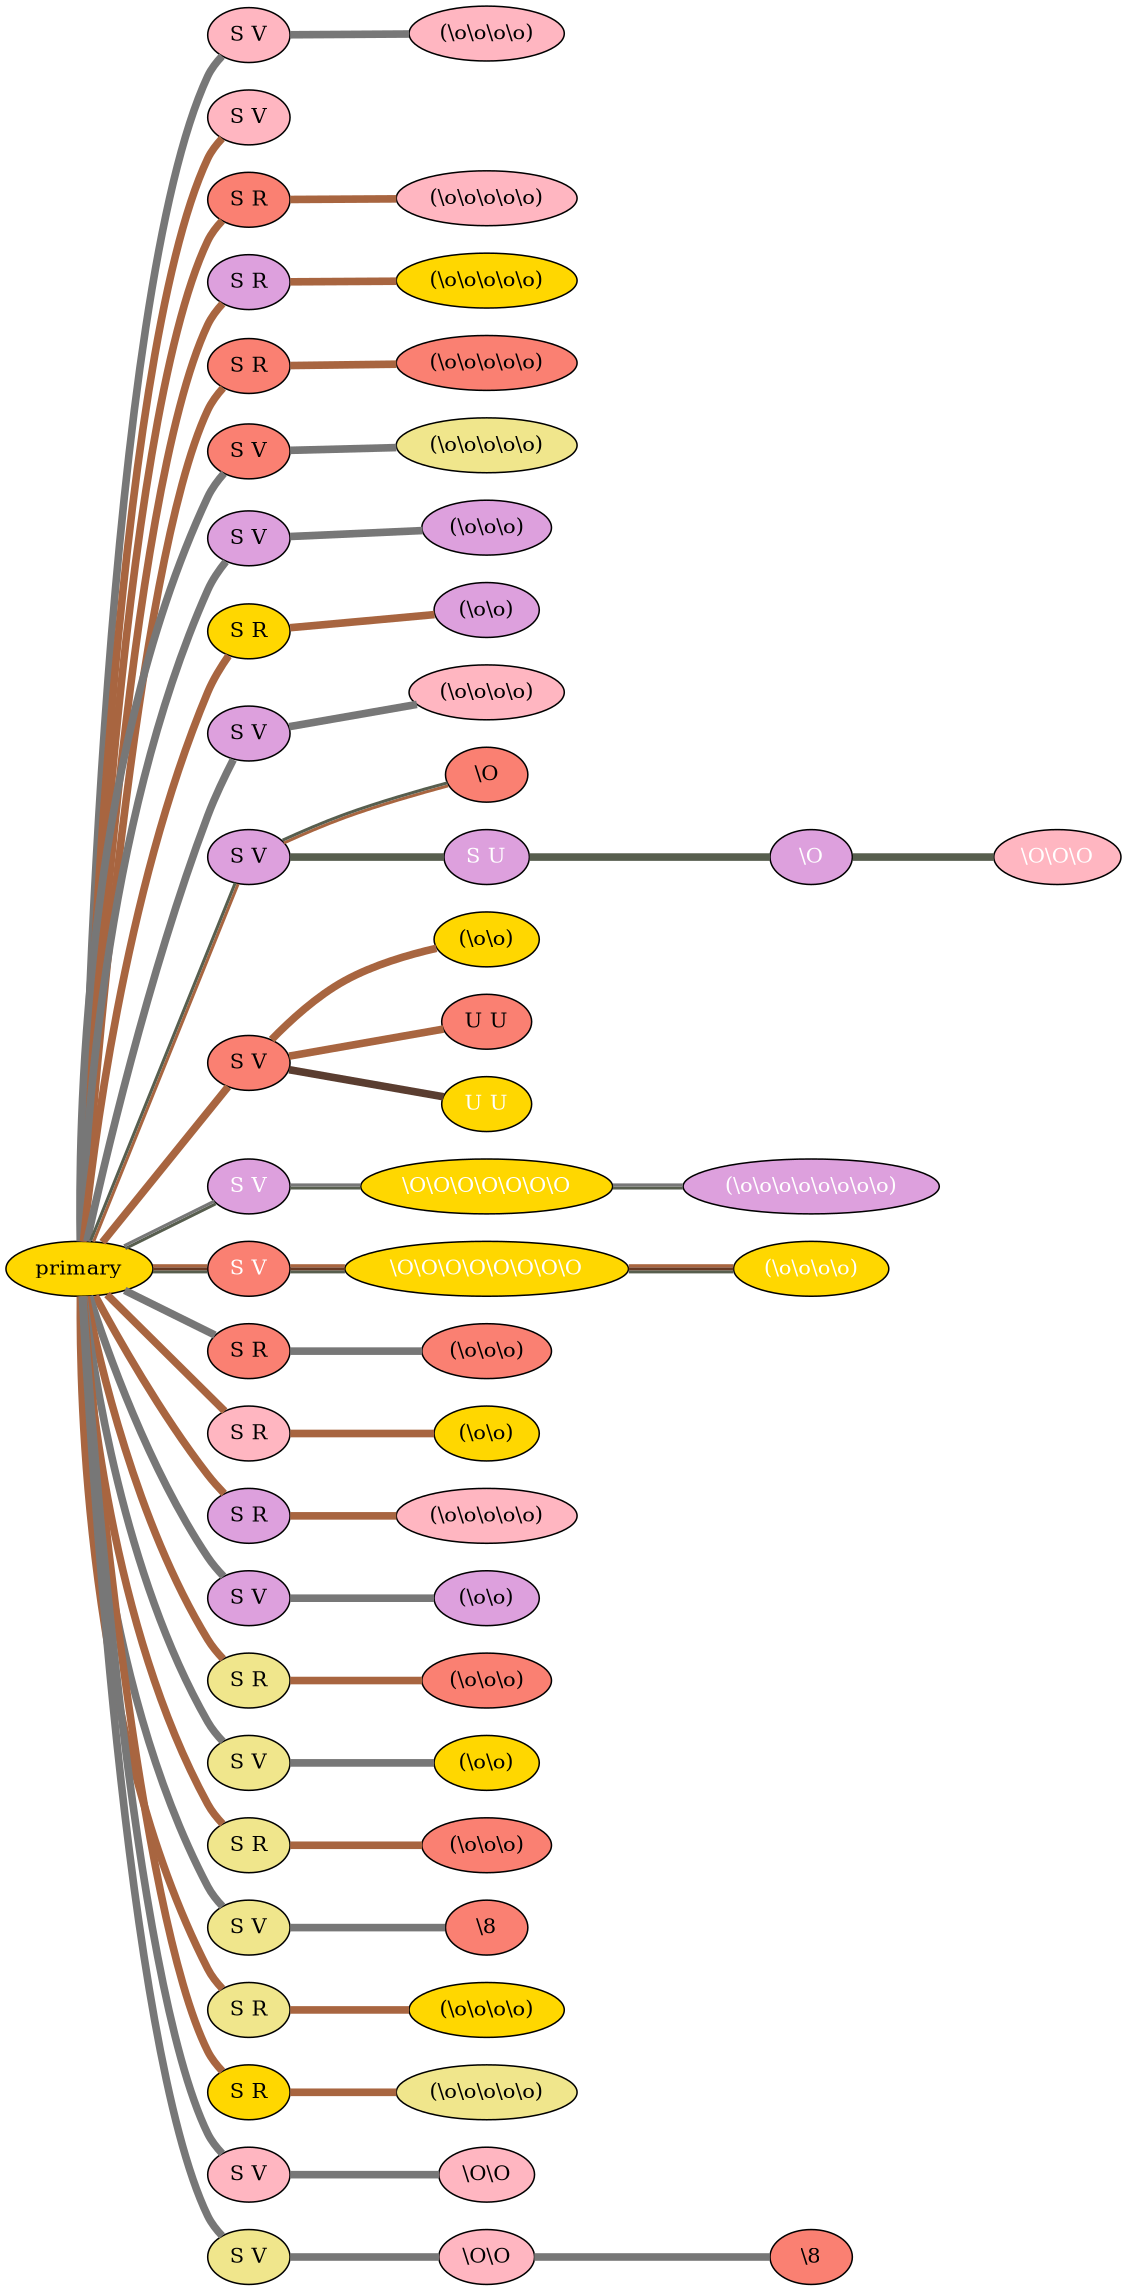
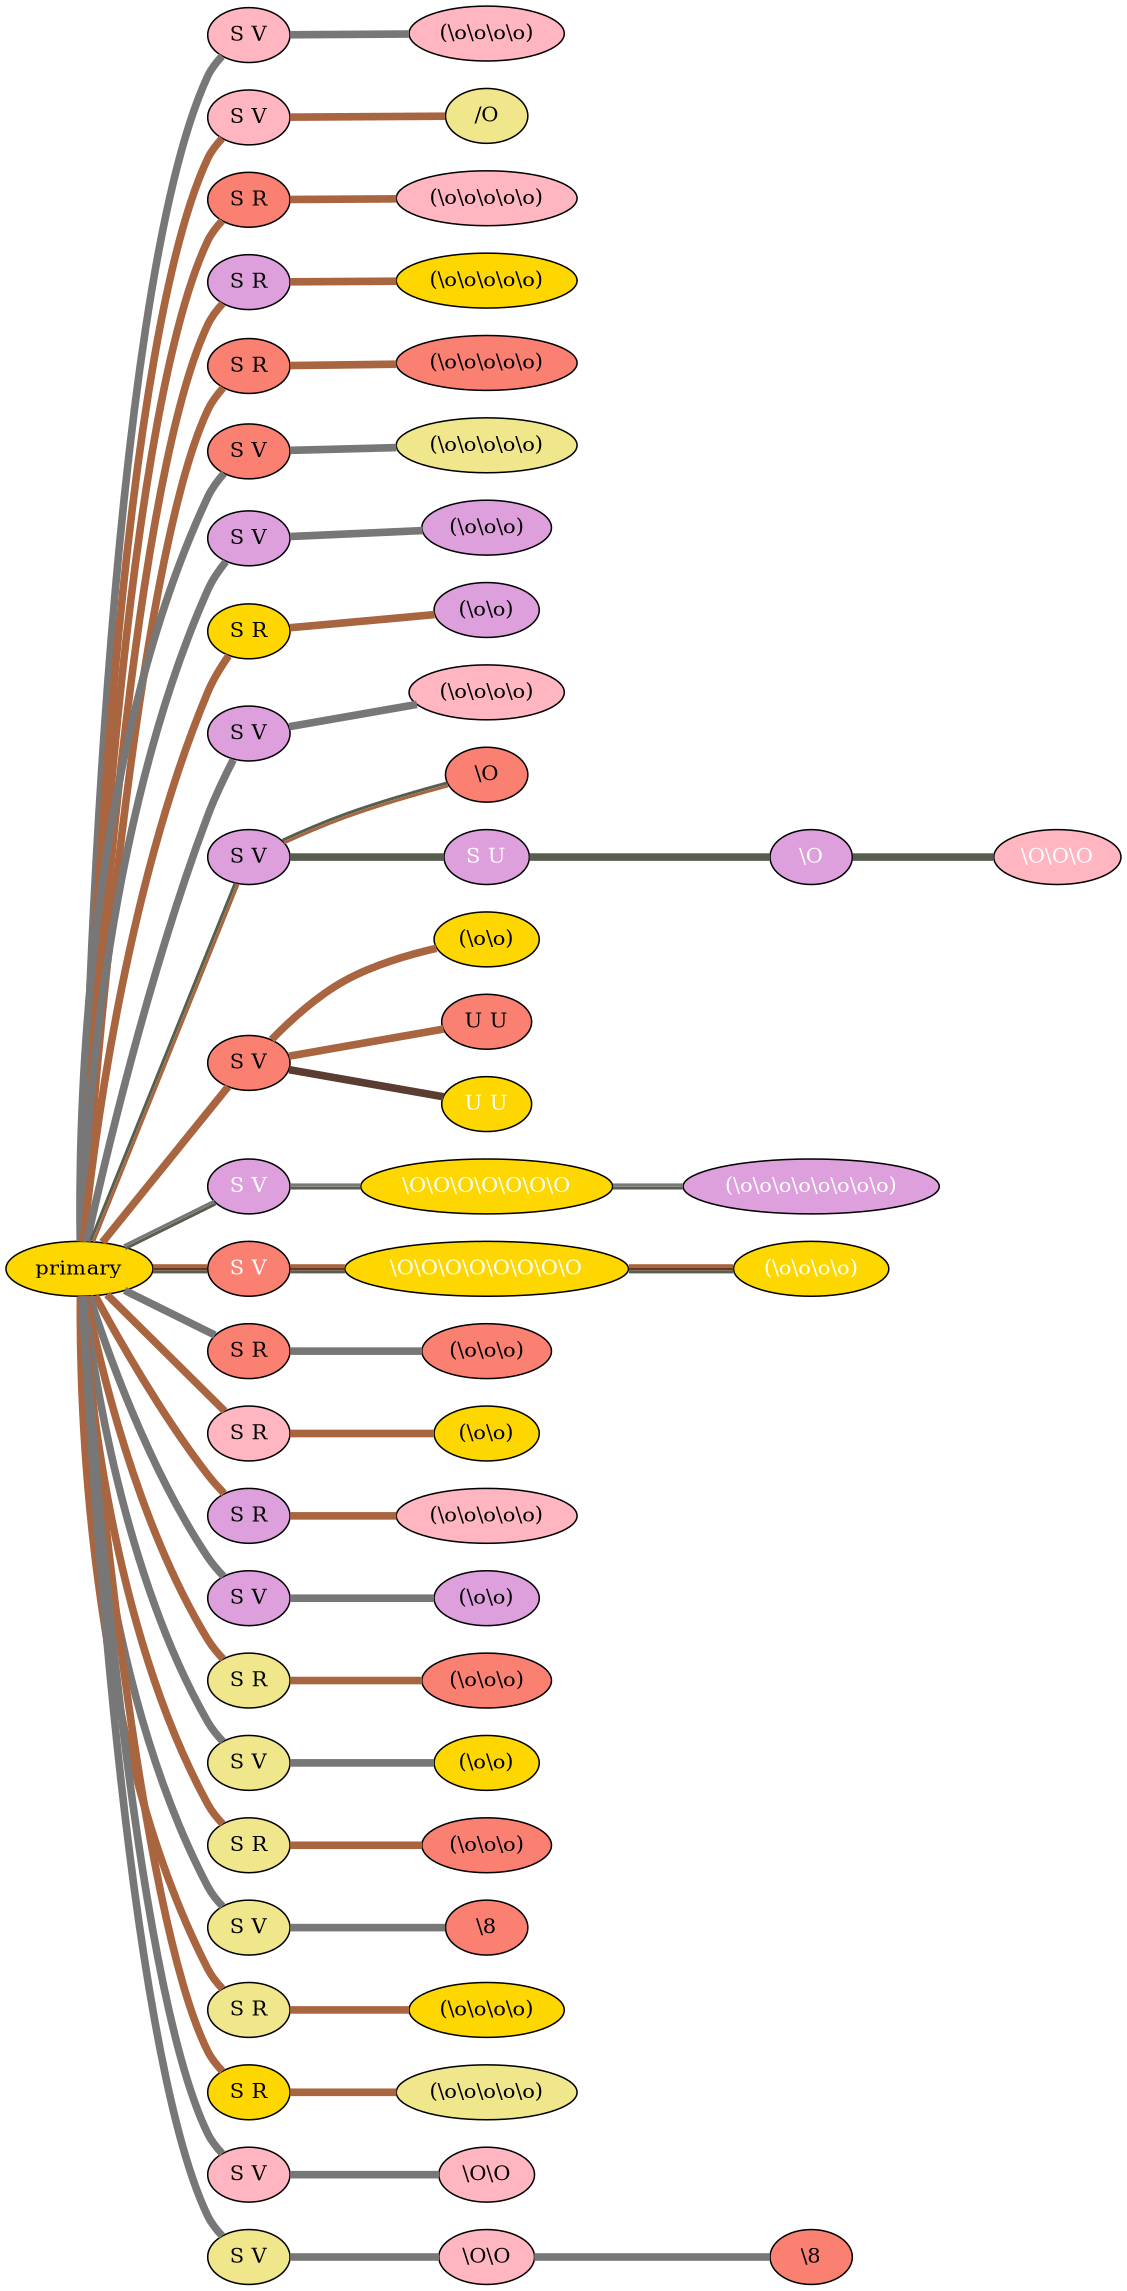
none -> (487, 116)
